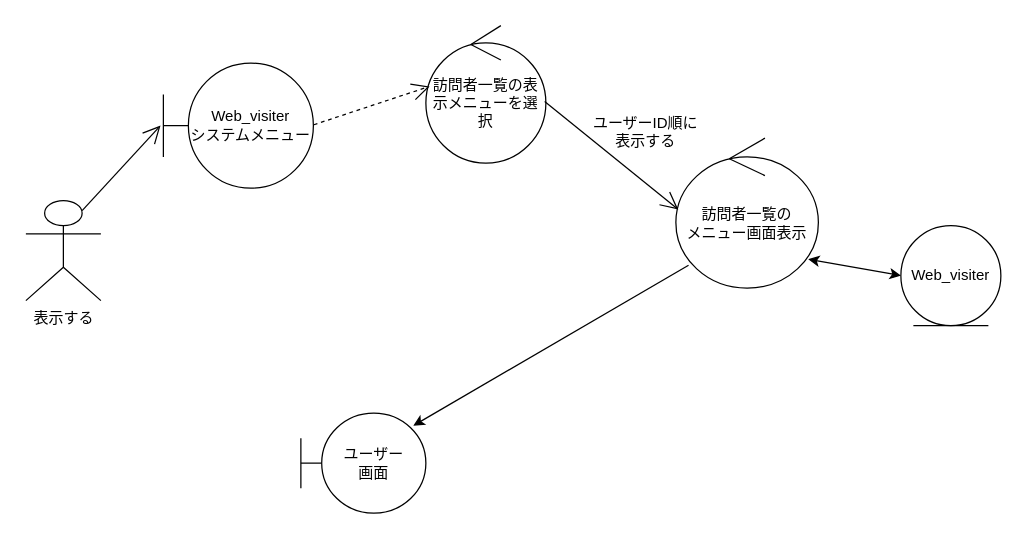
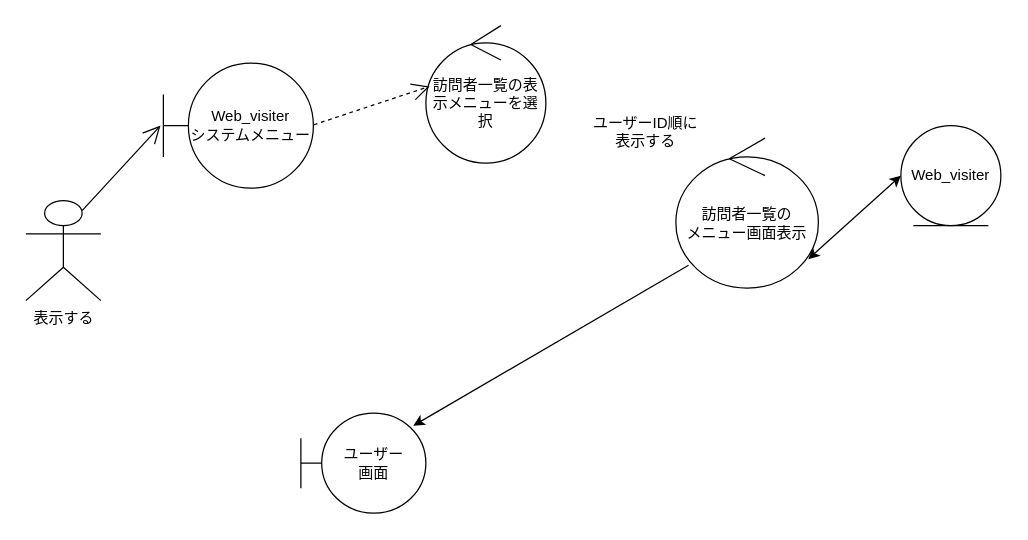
(611, 155) -> none
(951, 276) -> (951, 176)
